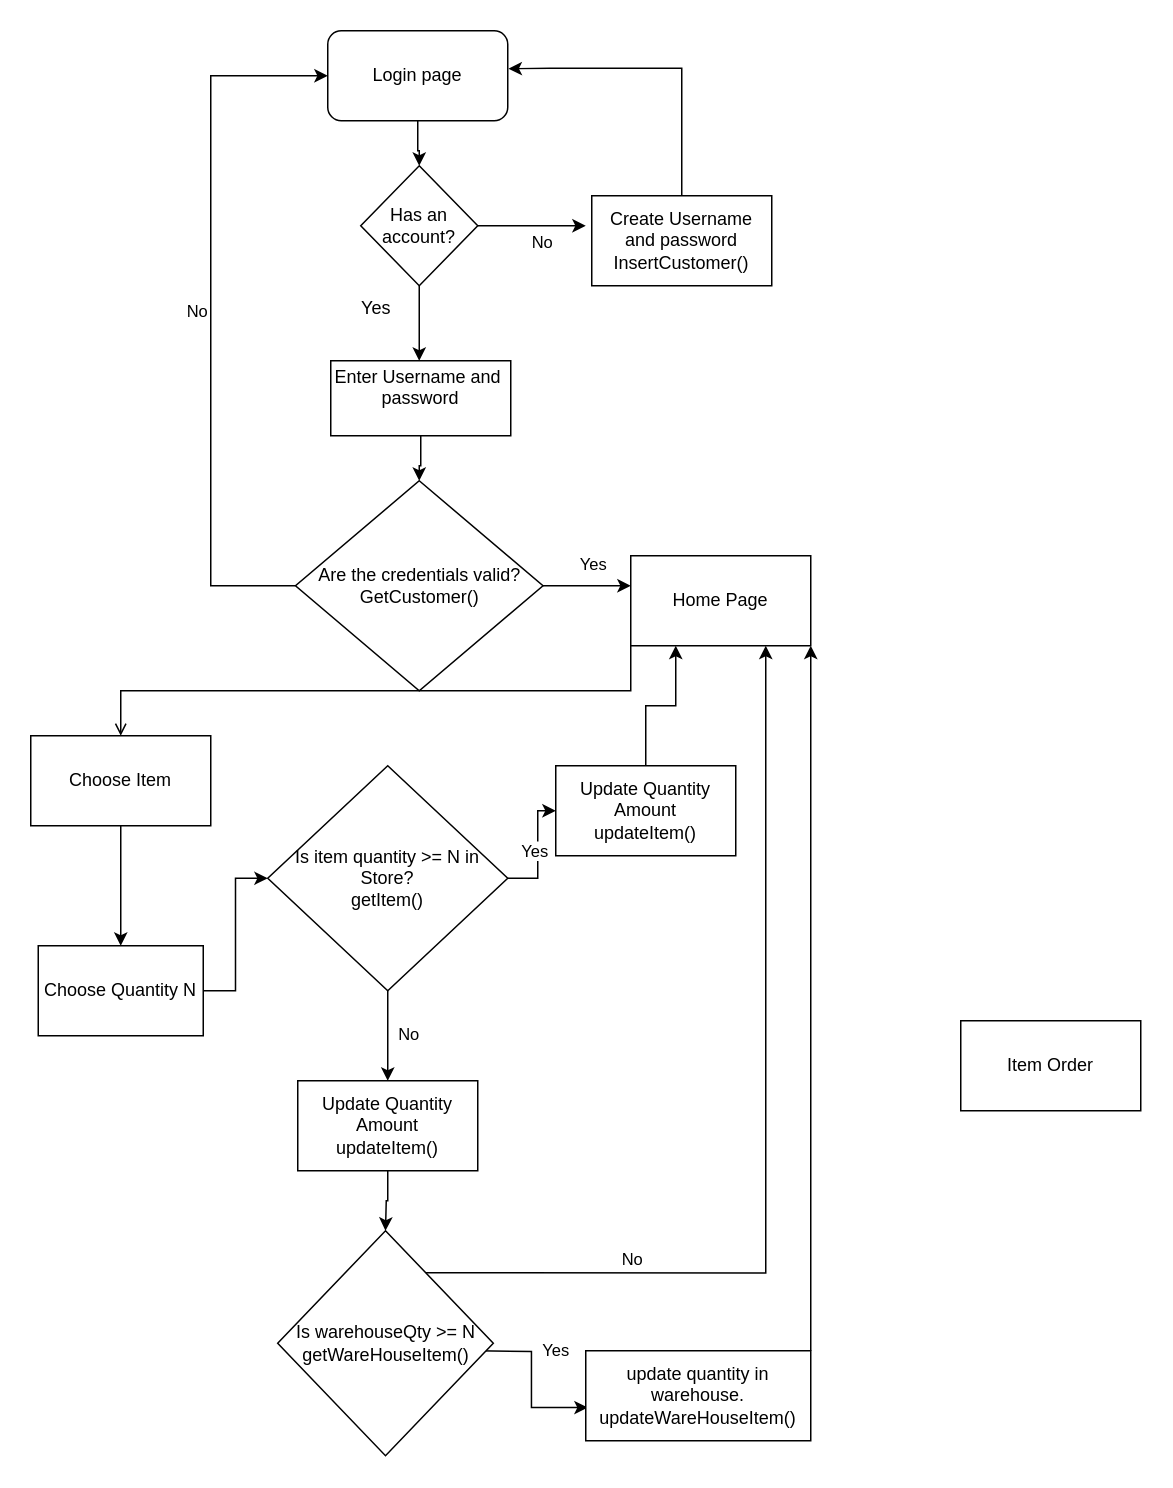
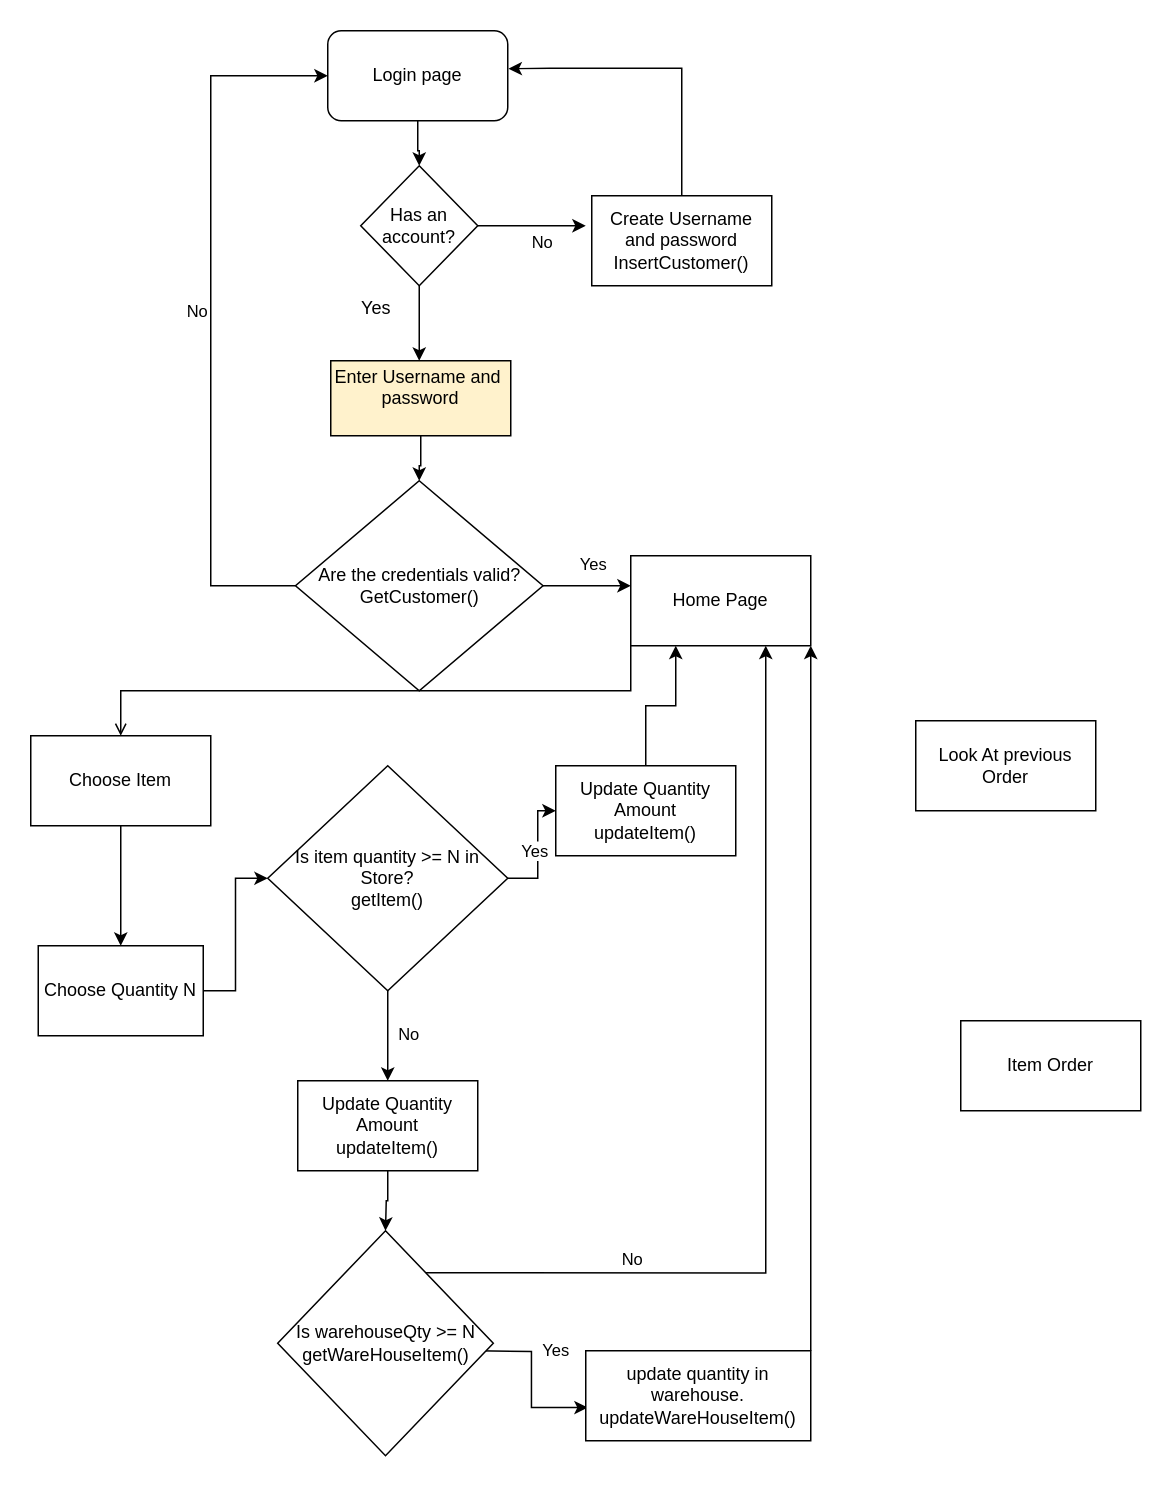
(421, 398) -> (421, 398)
none -> (1006, 766)
